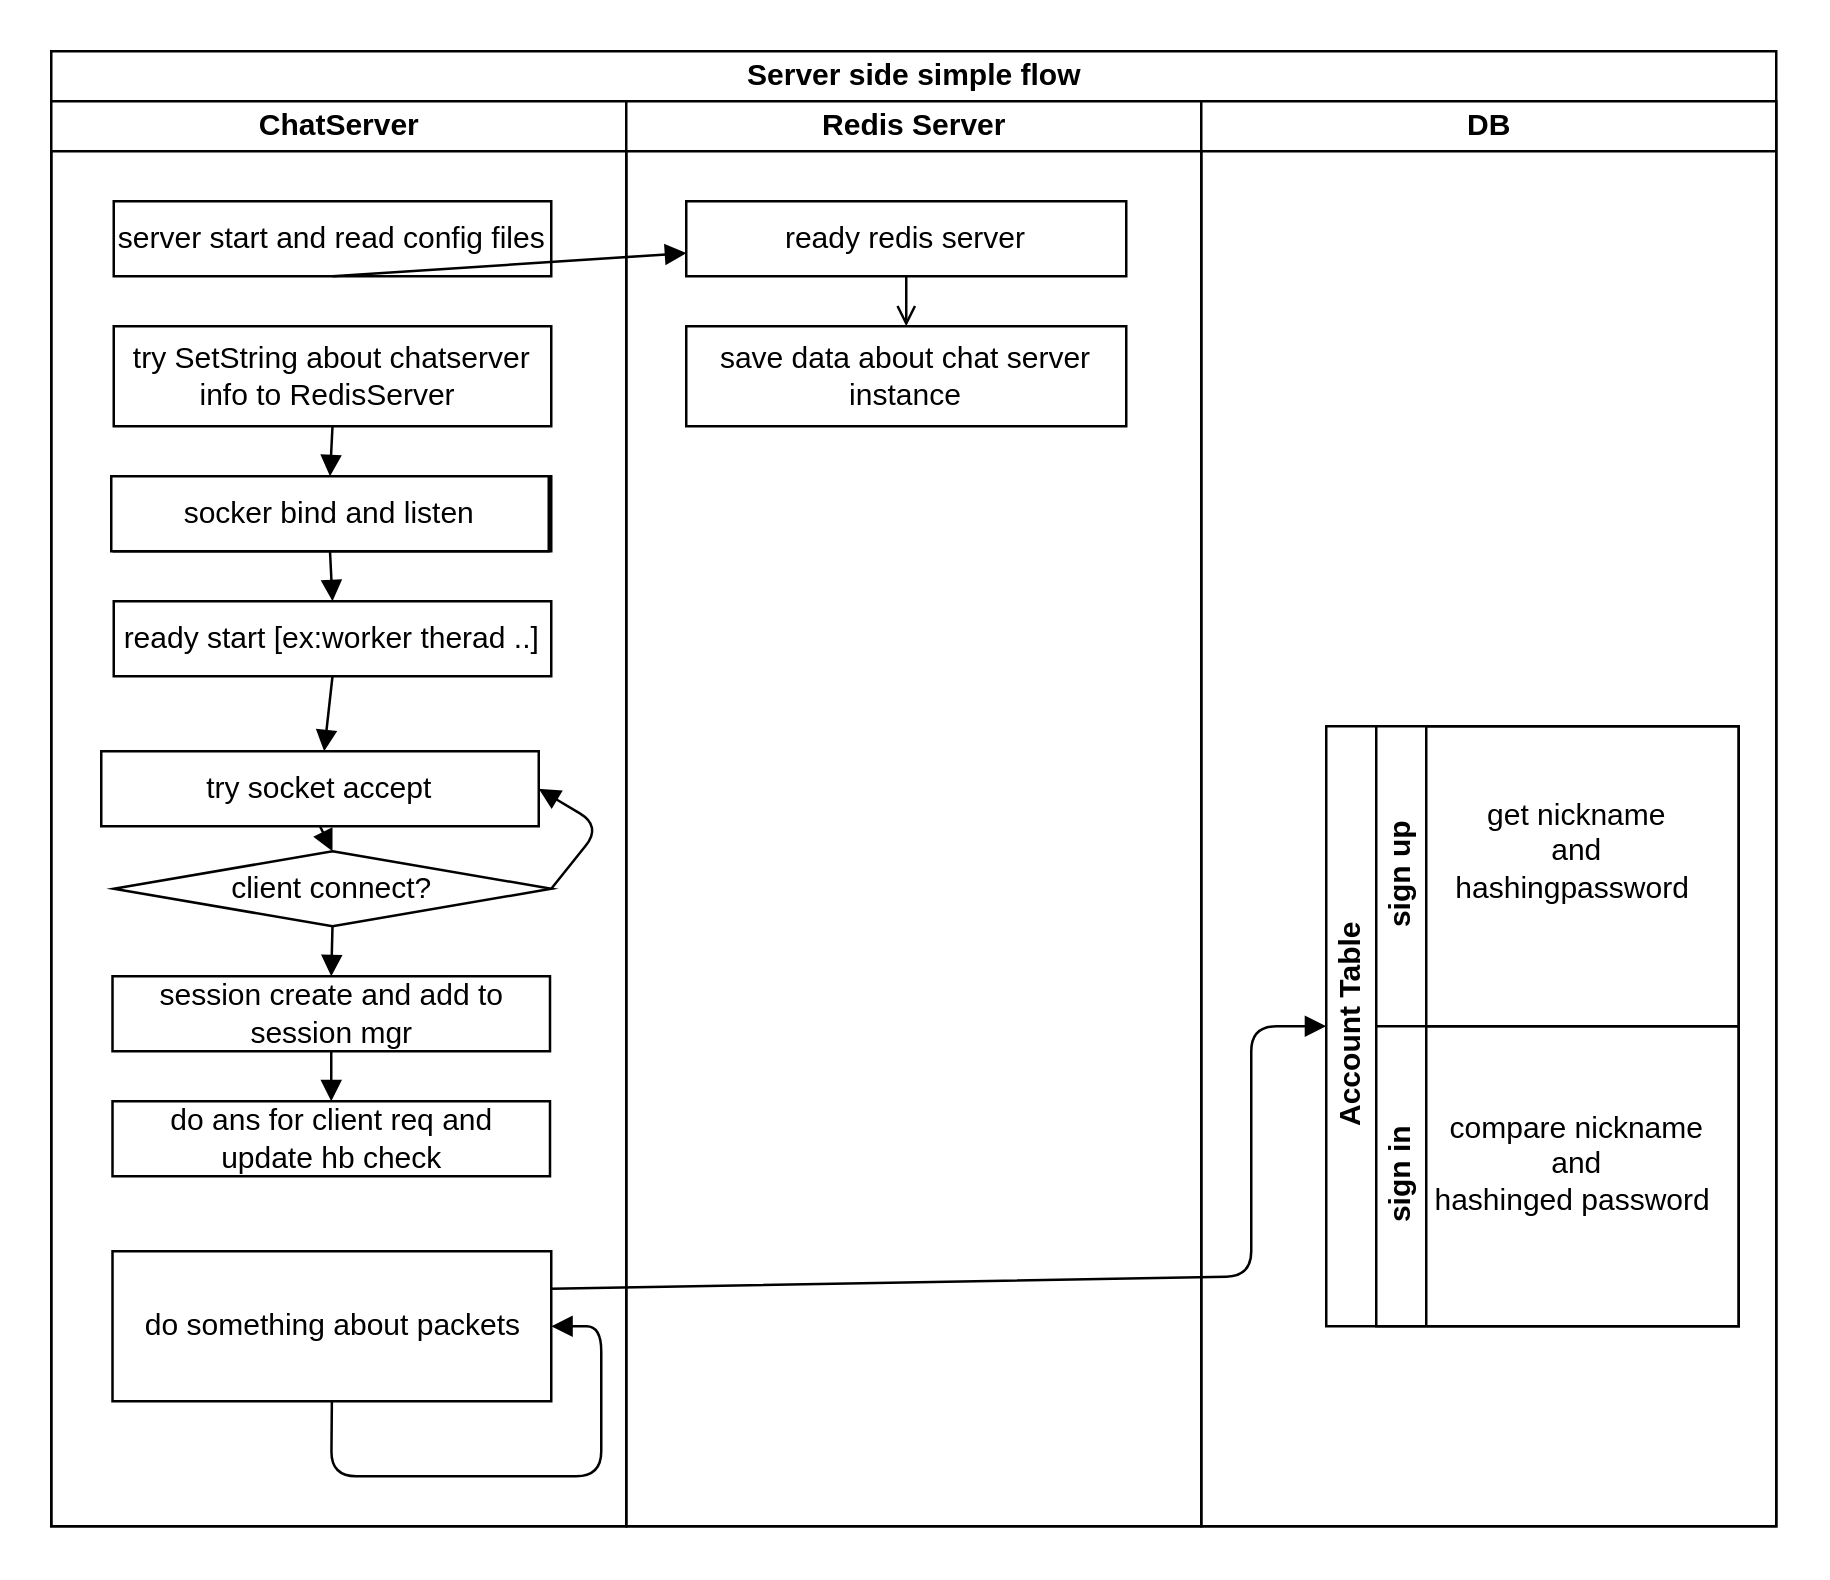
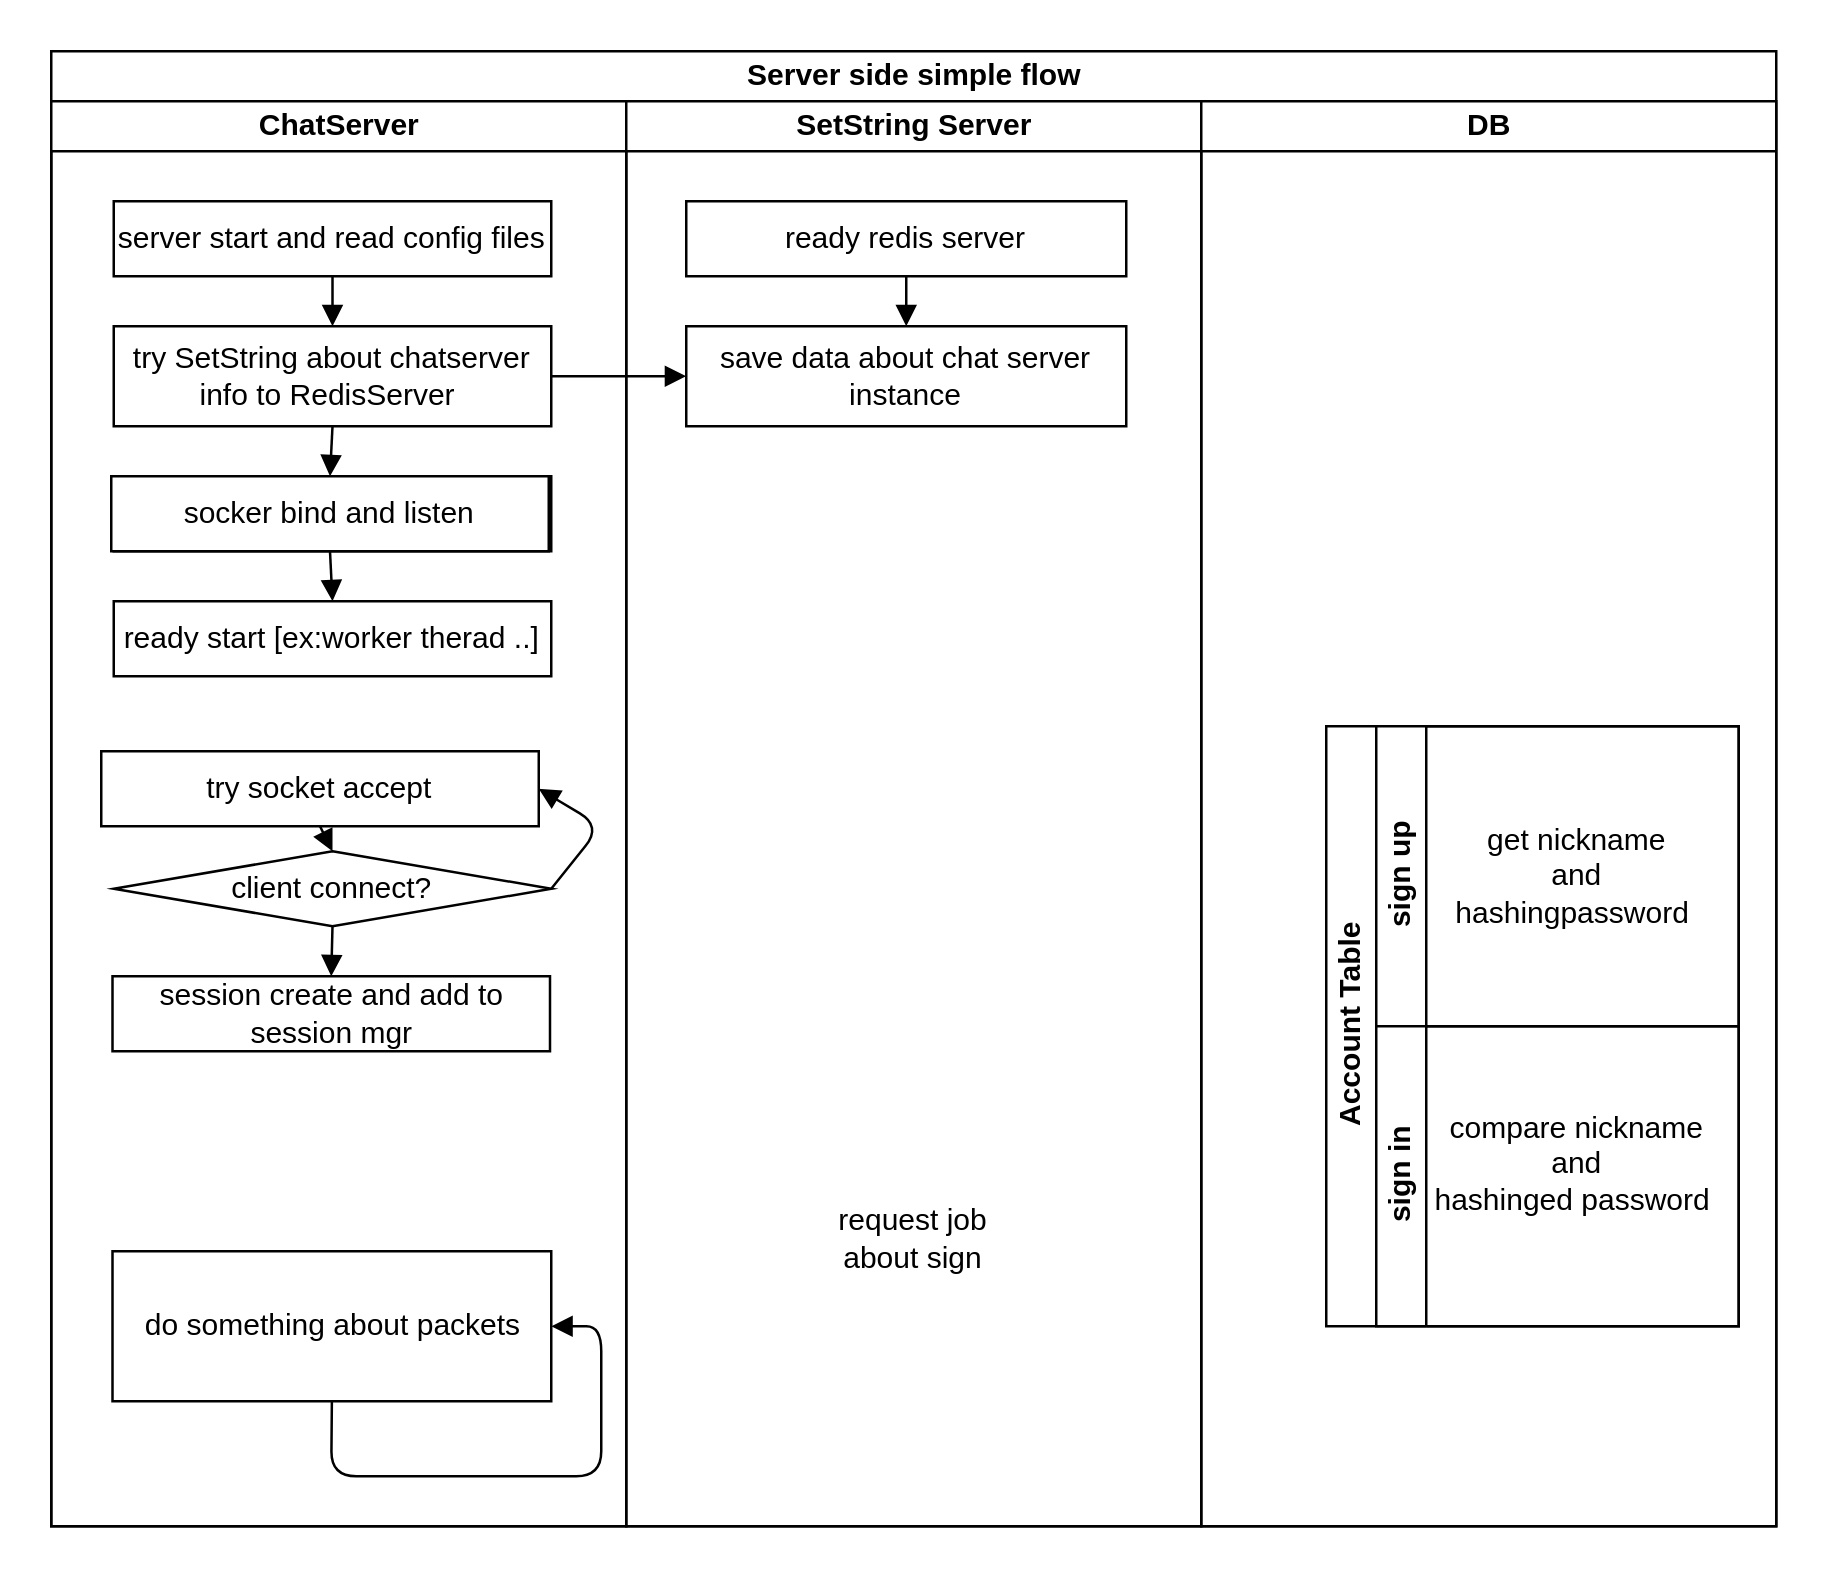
(915, 126) -> (915, 126)
(476, 267) -> (333, 291)
(906, 311) -> (906, 304)
none -> (585, 376)
(330, 703) -> none
(1576, 851) -> (1576, 876)
(331, 1066) -> none
(331, 1139) -> none
none -> (914, 1239)
(913, 1282) -> none
